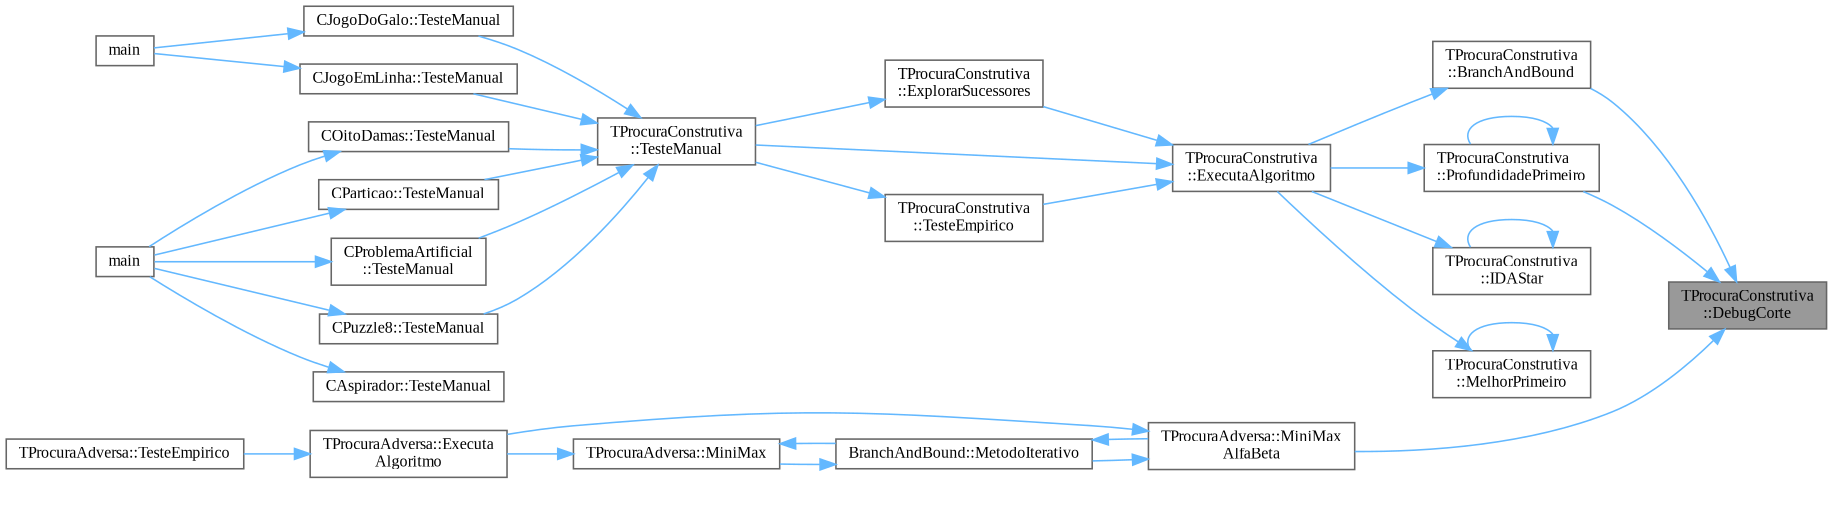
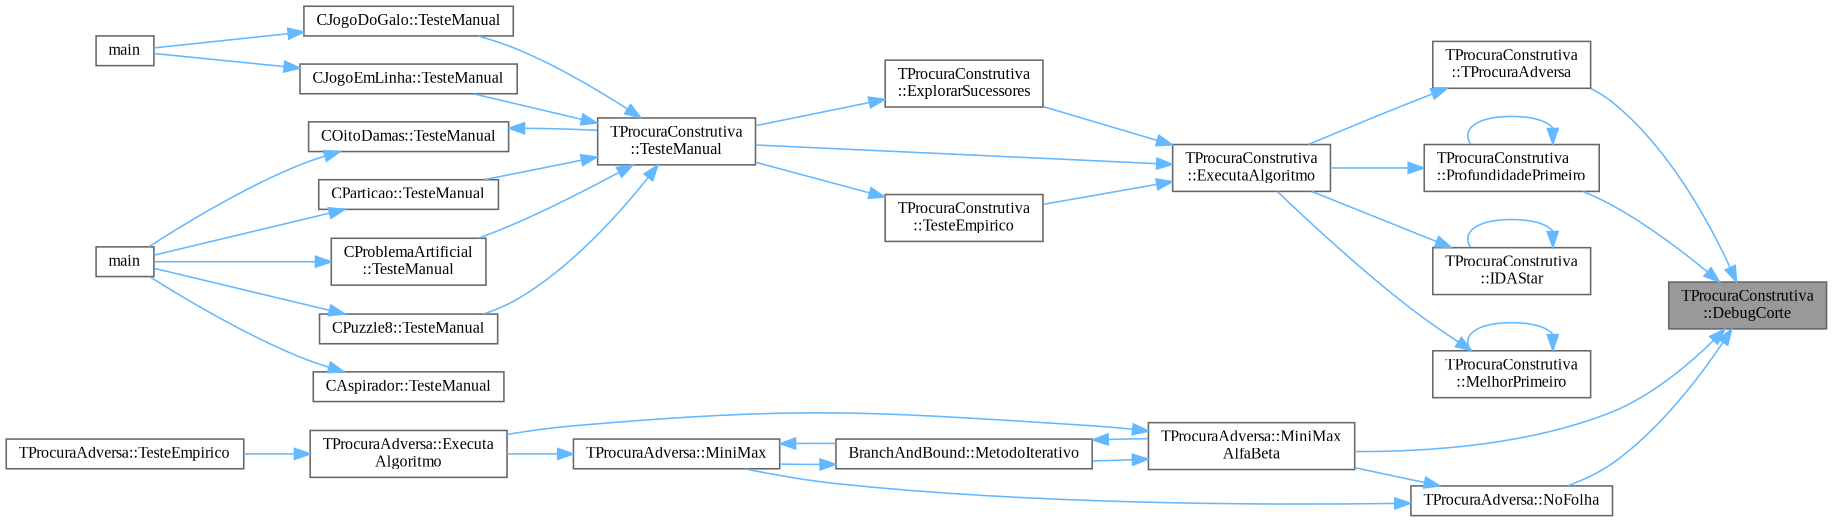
(1512, 65) -> (1512, 65)
(545, 150) -> (561, 129)
none -> (1512, 501)
